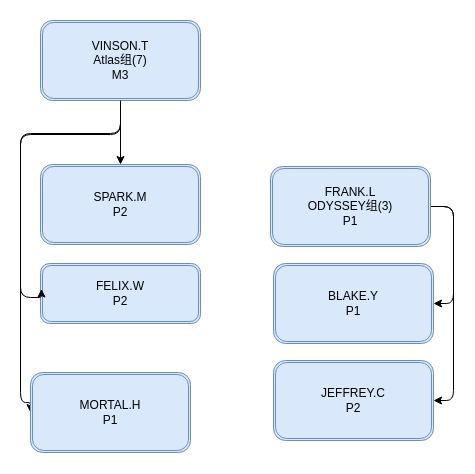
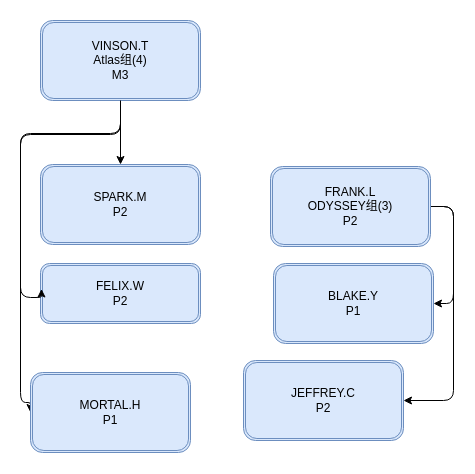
(121, 61) -> (121, 61)
(351, 207) -> (351, 207)
(354, 401) -> (324, 401)
